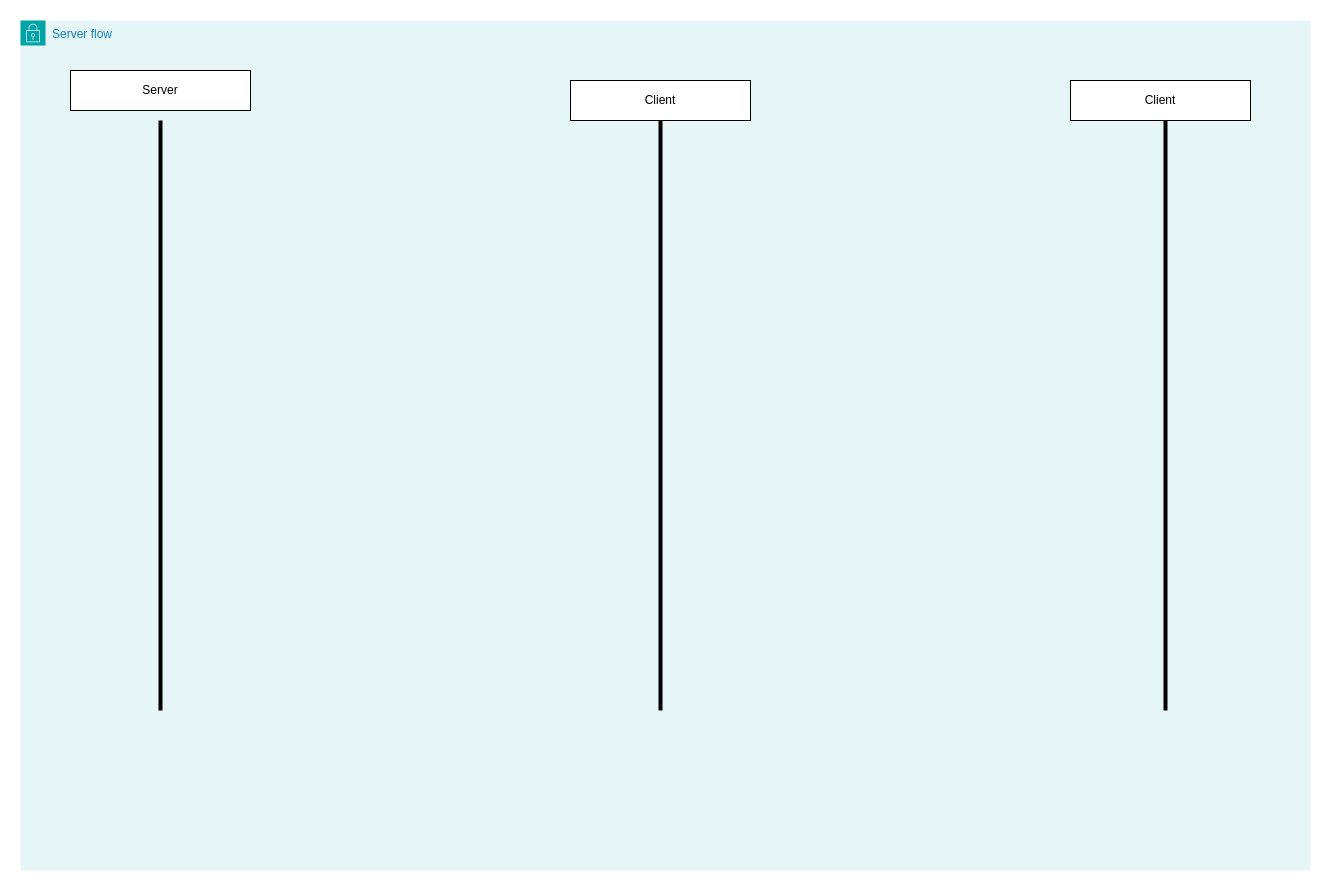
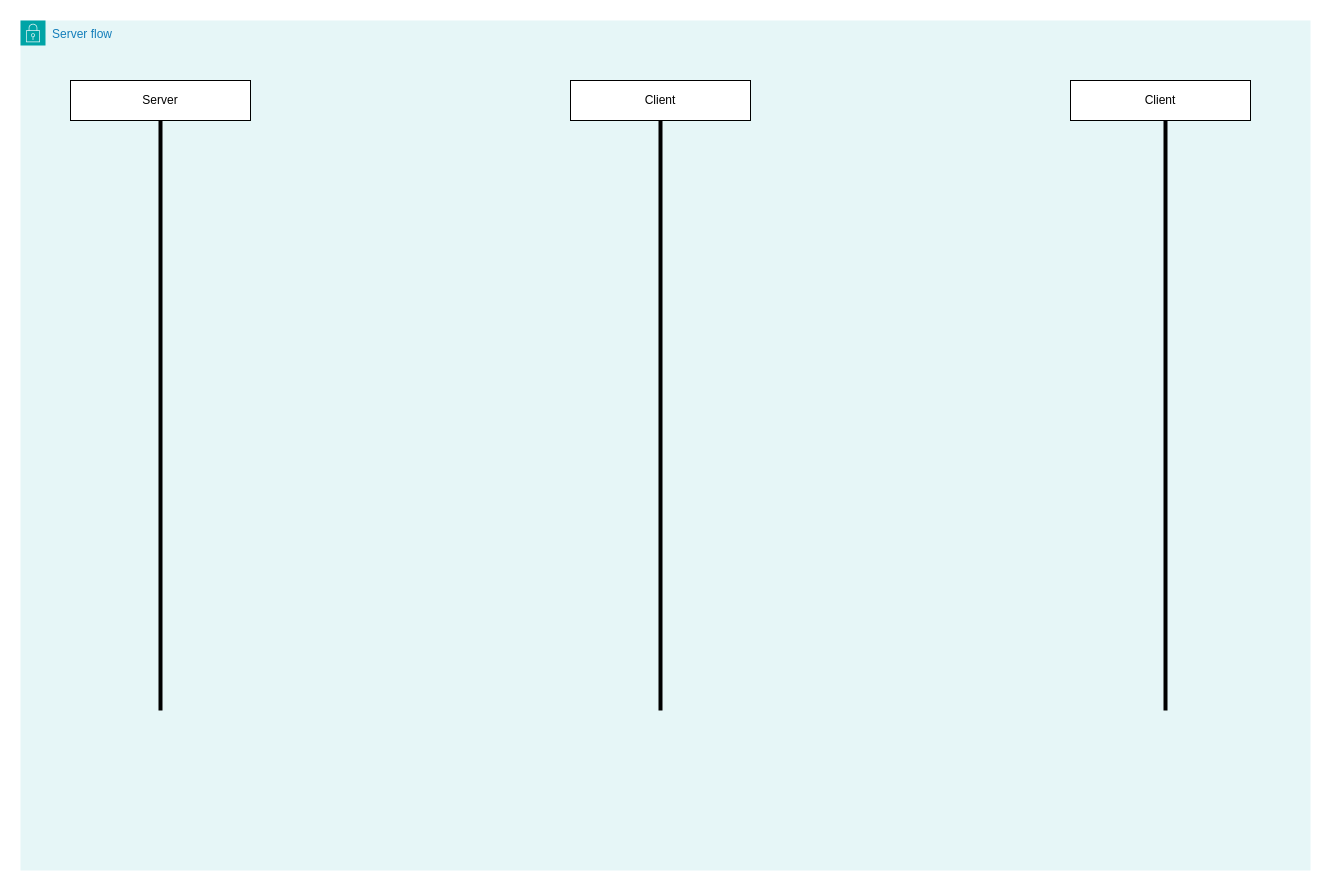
(161, 91) -> (161, 101)
